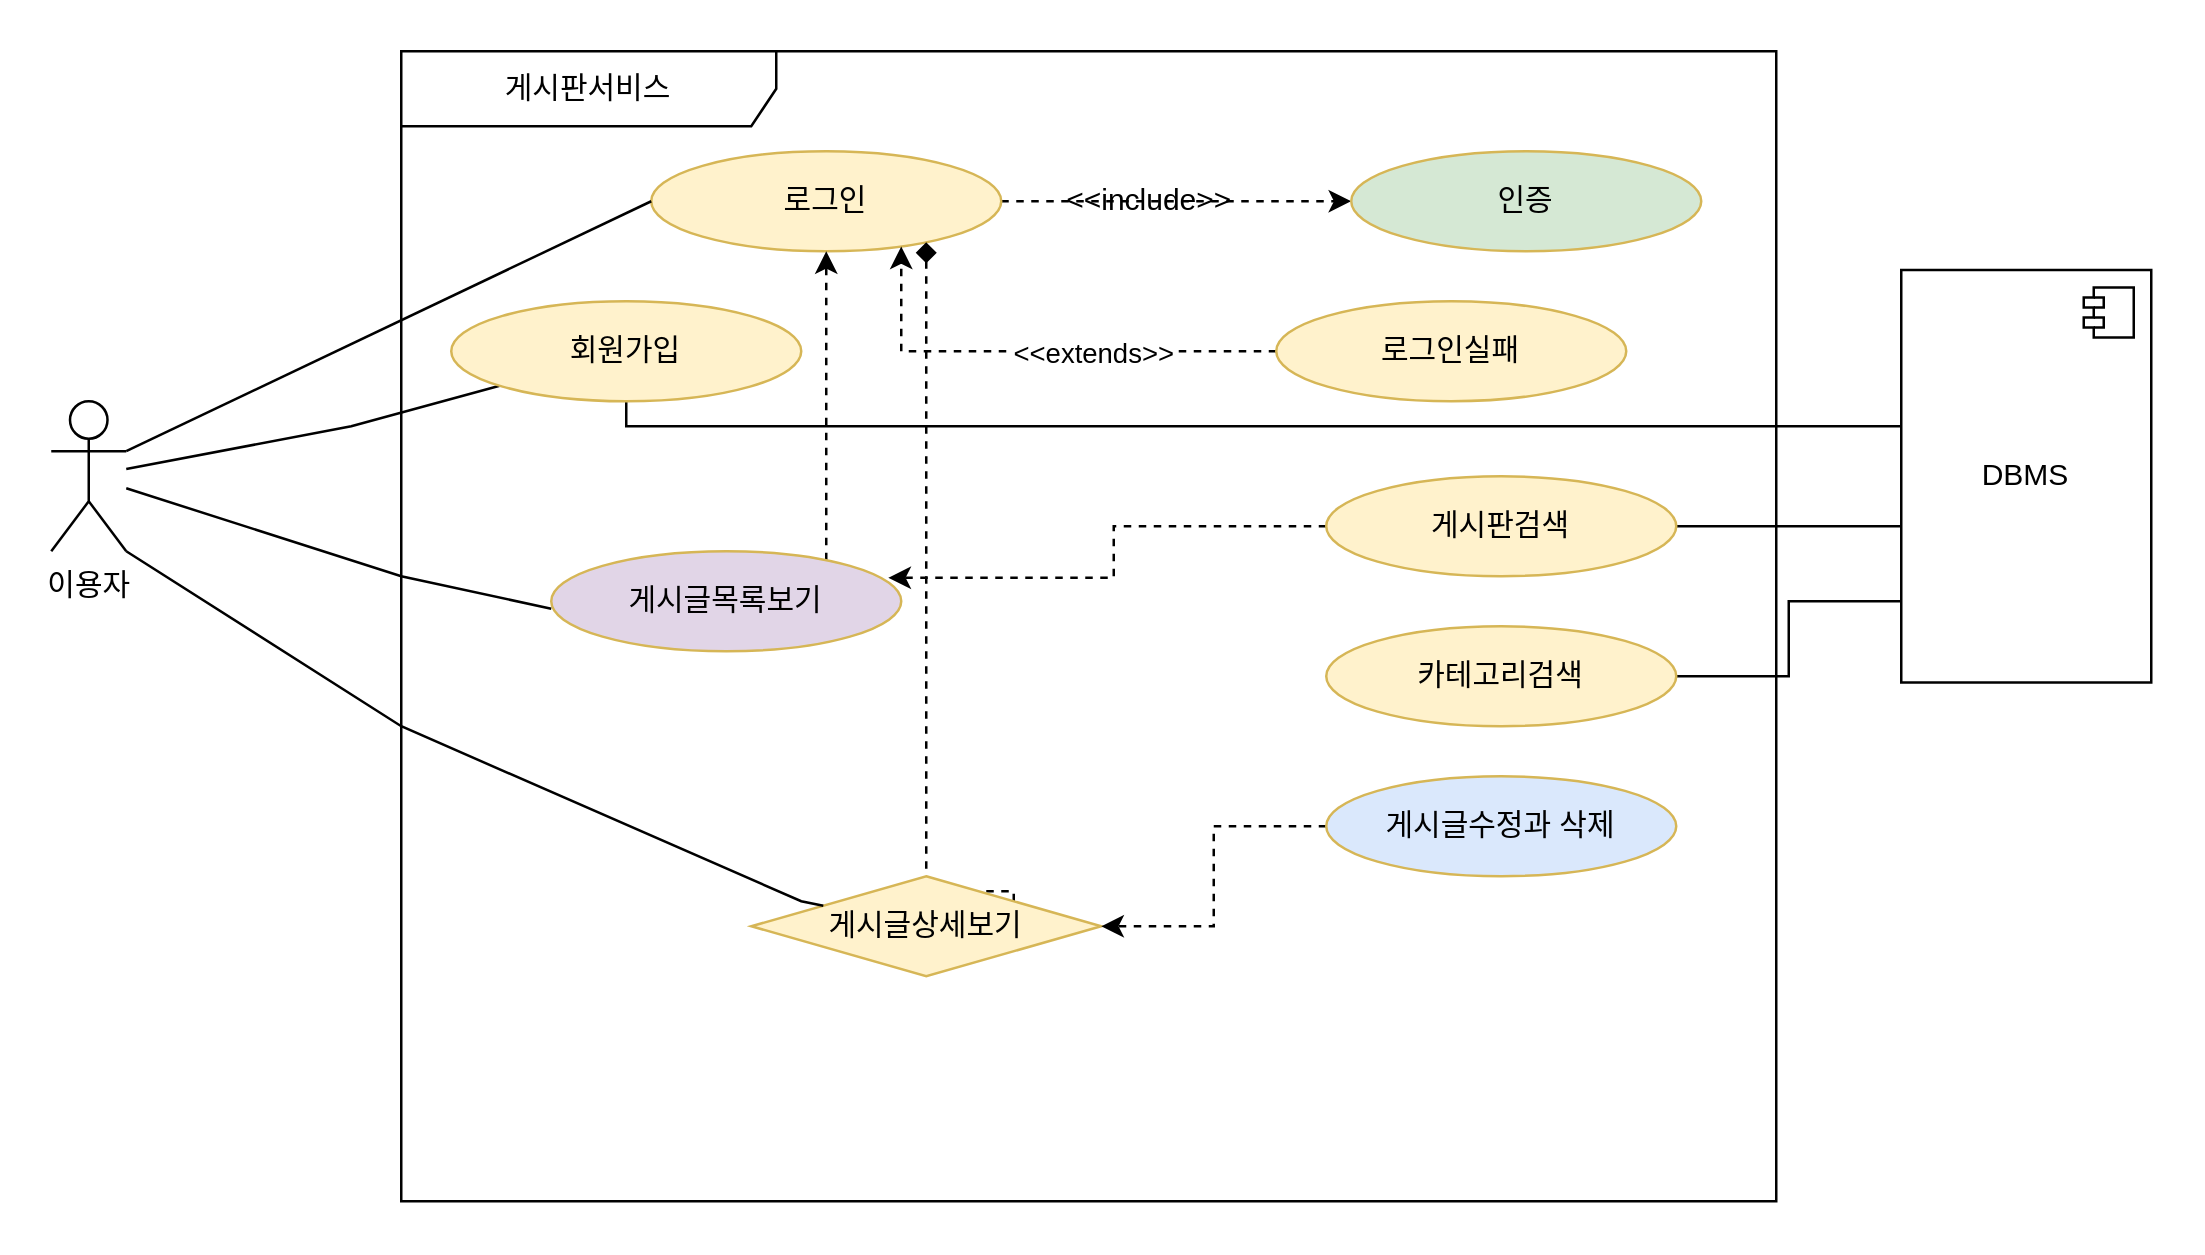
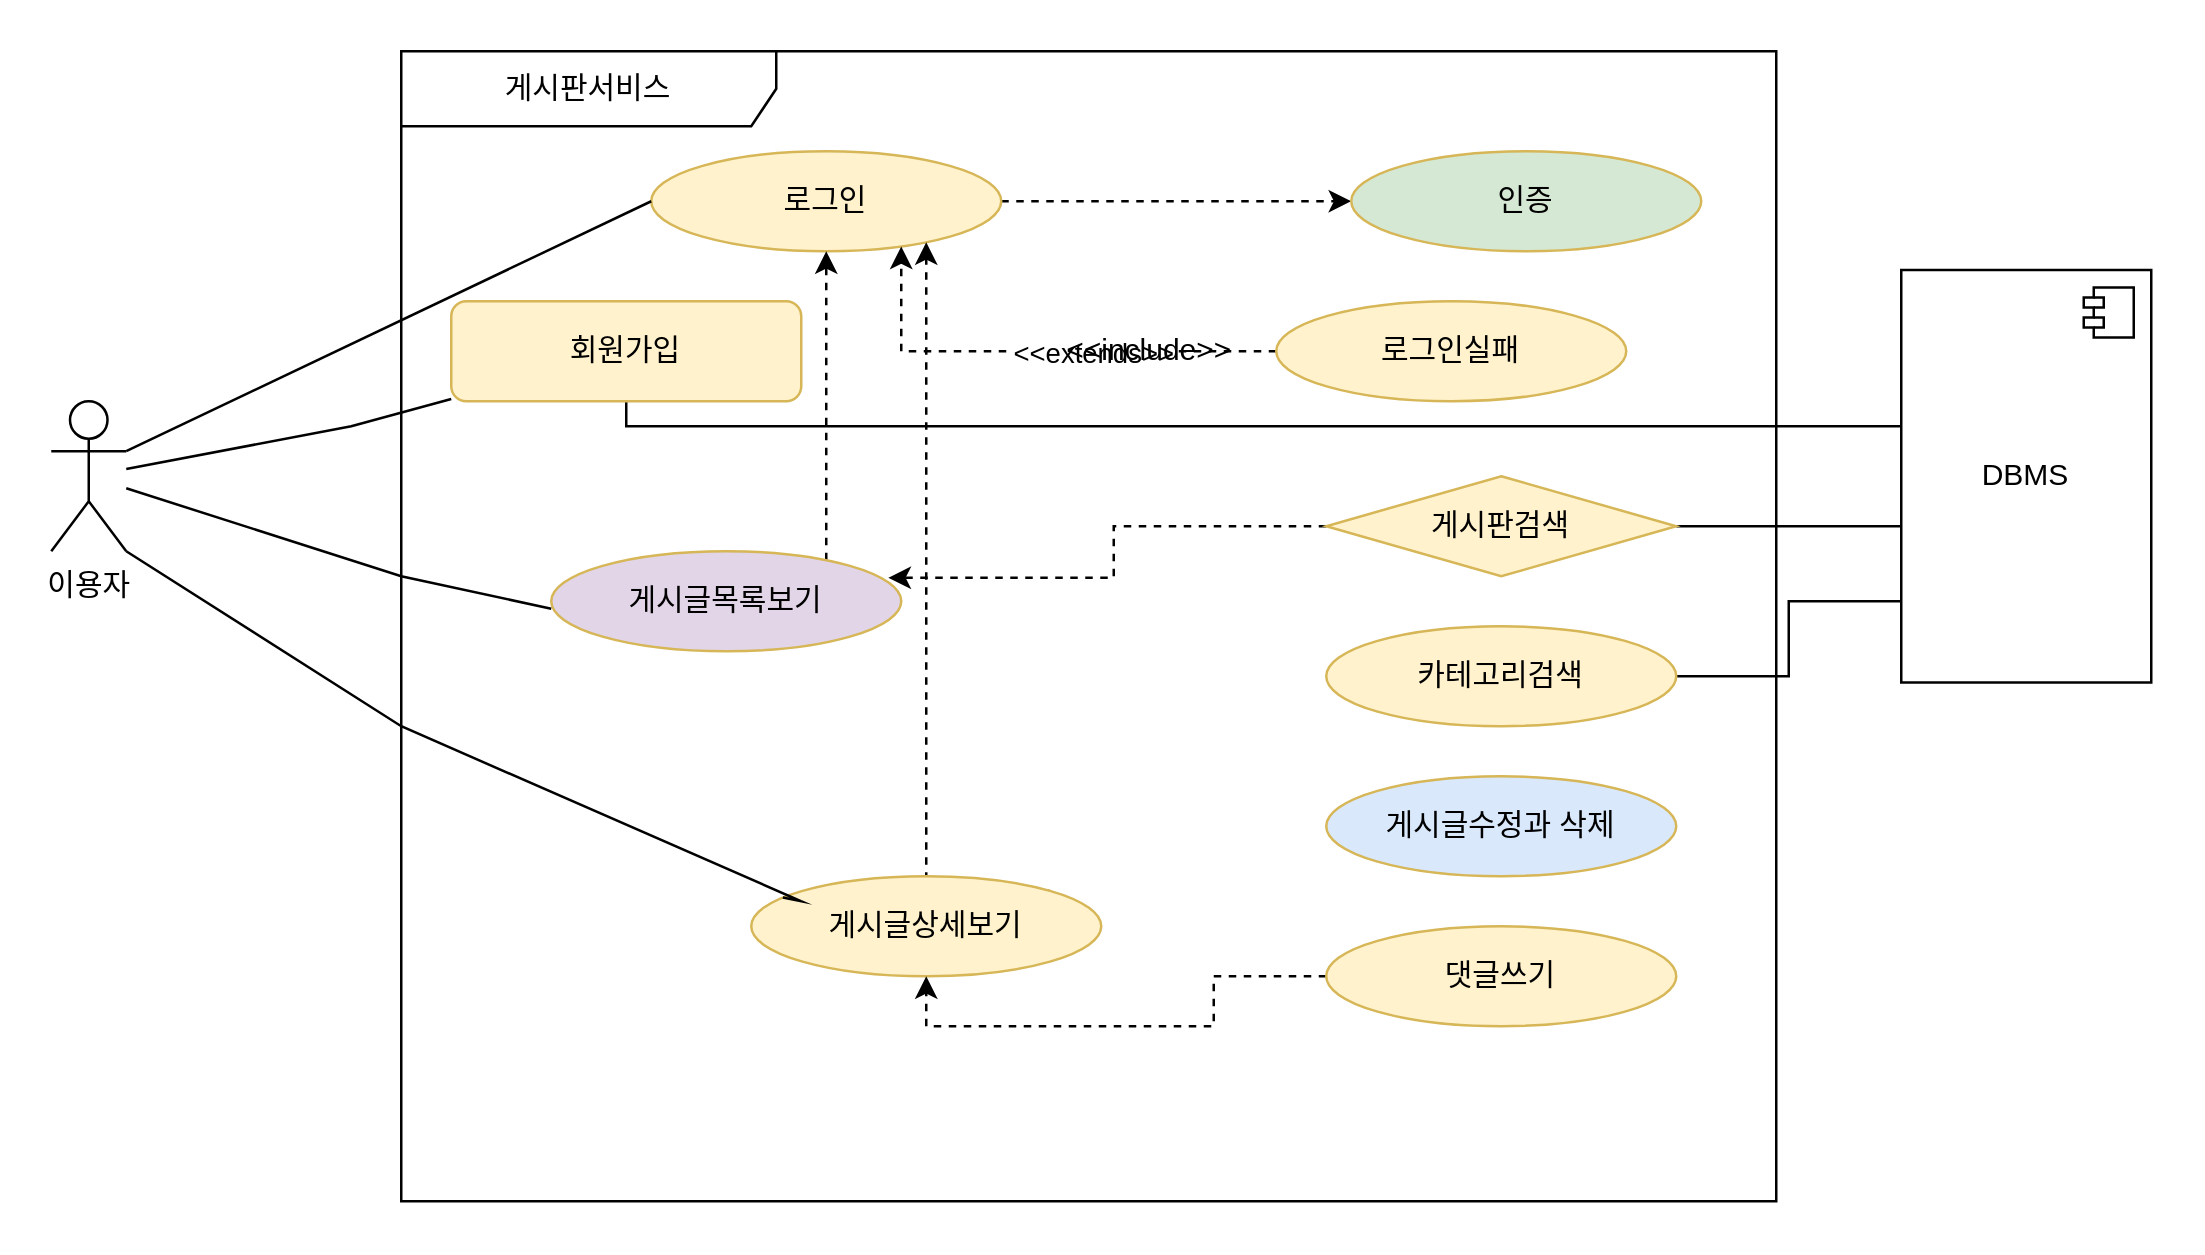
(1149, 201) -> (1149, 351)
(926, 304) -> (926, 302)
(626, 351) -> (626, 351)
(1501, 526) -> (1501, 526)
(1214, 868) -> none
(926, 926) -> (926, 926)
none -> (1501, 976)
none -> (1135, 1026)
